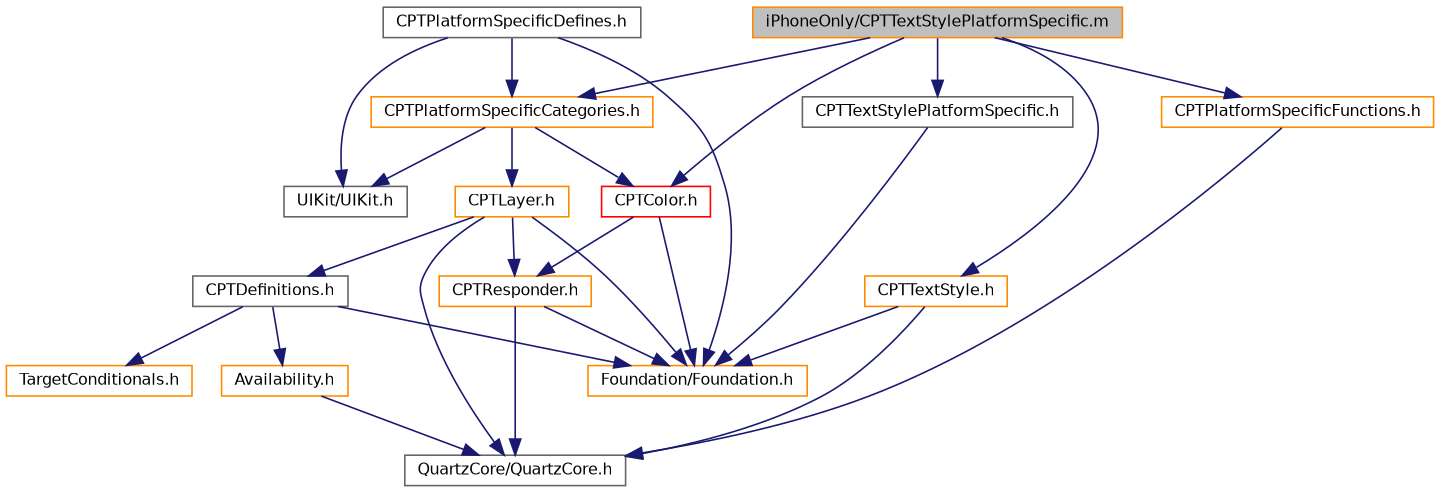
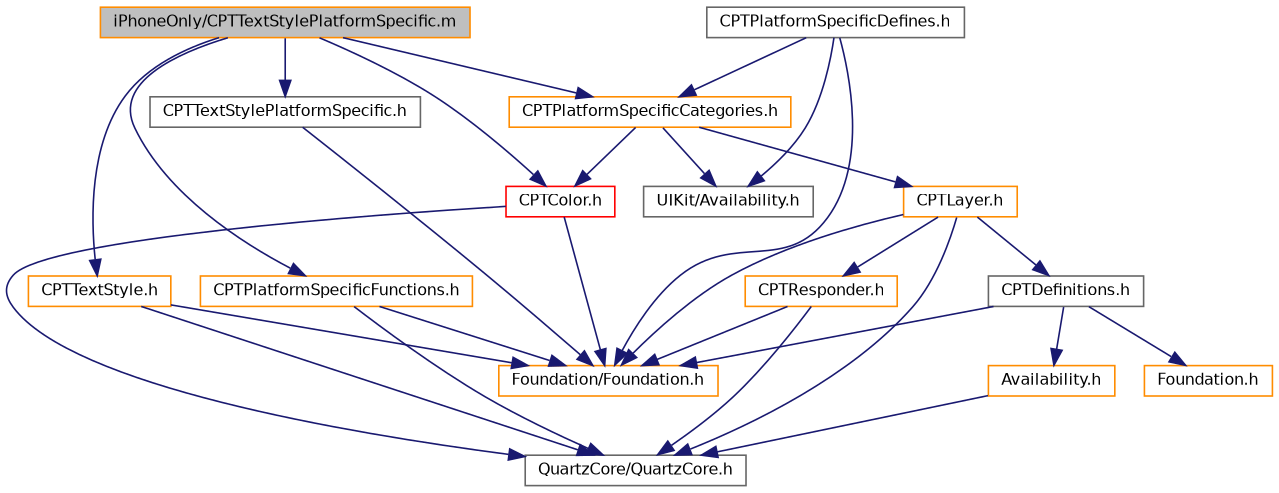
(346, 202) -> (728, 202)
(593, 242) -> (10, 303)
none -> (465, 334)
(99, 381) -> (1208, 381)
